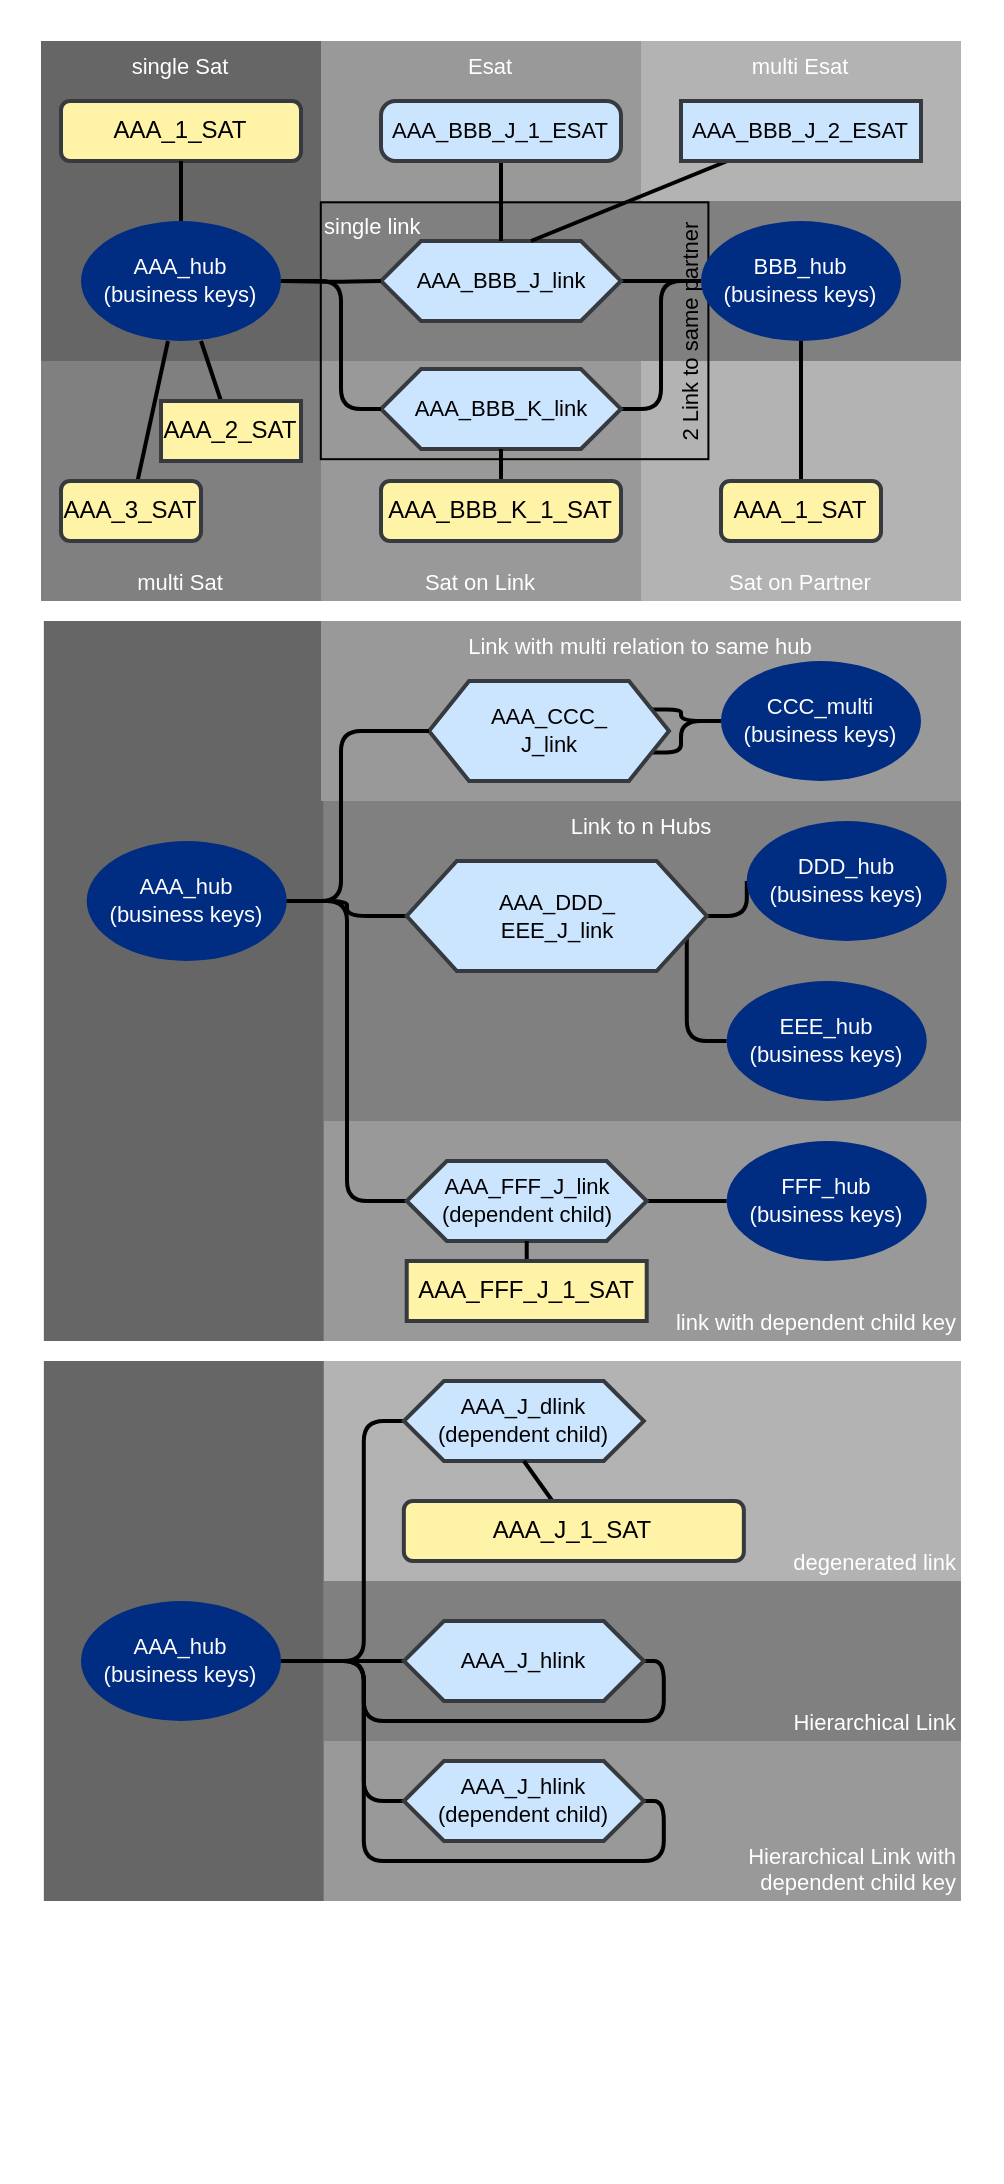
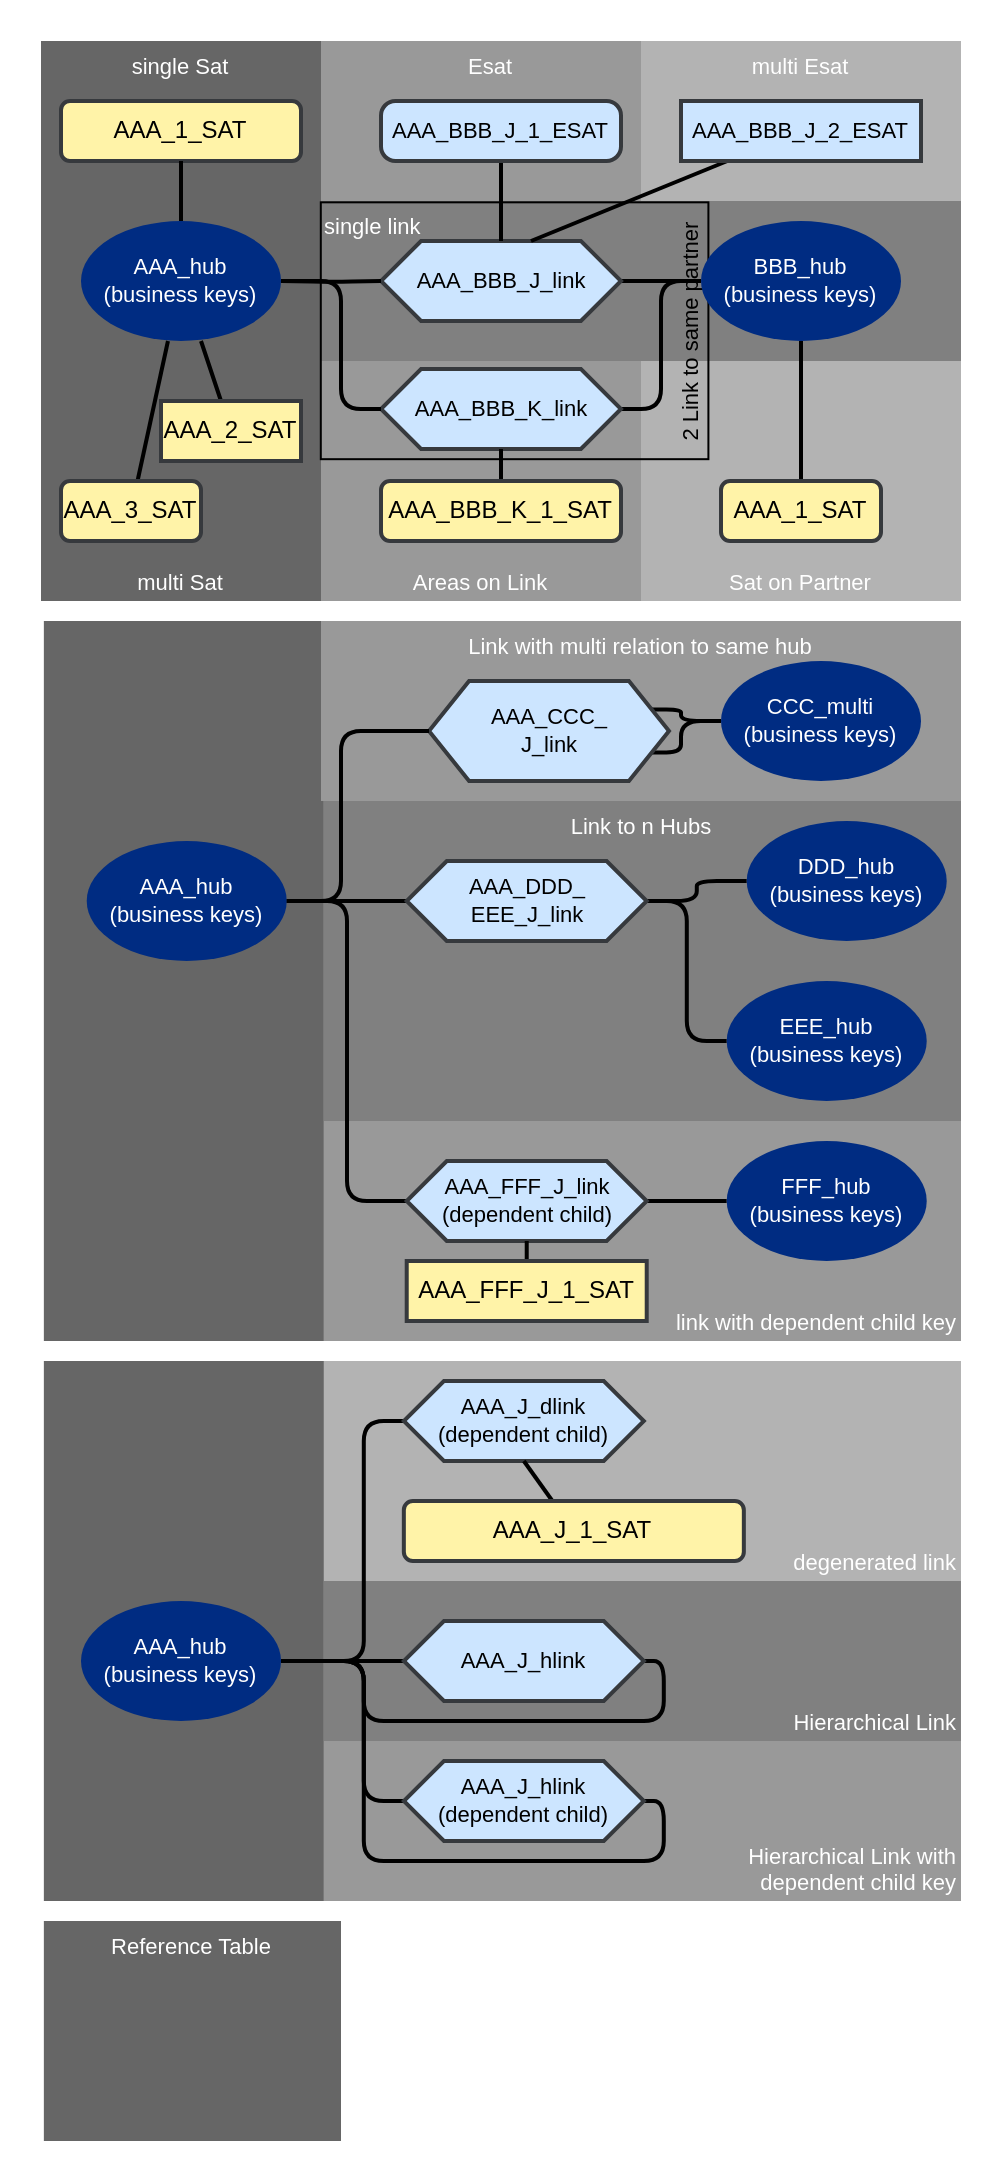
(181, 582) -> (181, 582)
(481, 582) -> (481, 582)
(557, 916) -> (527, 901)
none -> (192, 2031)
